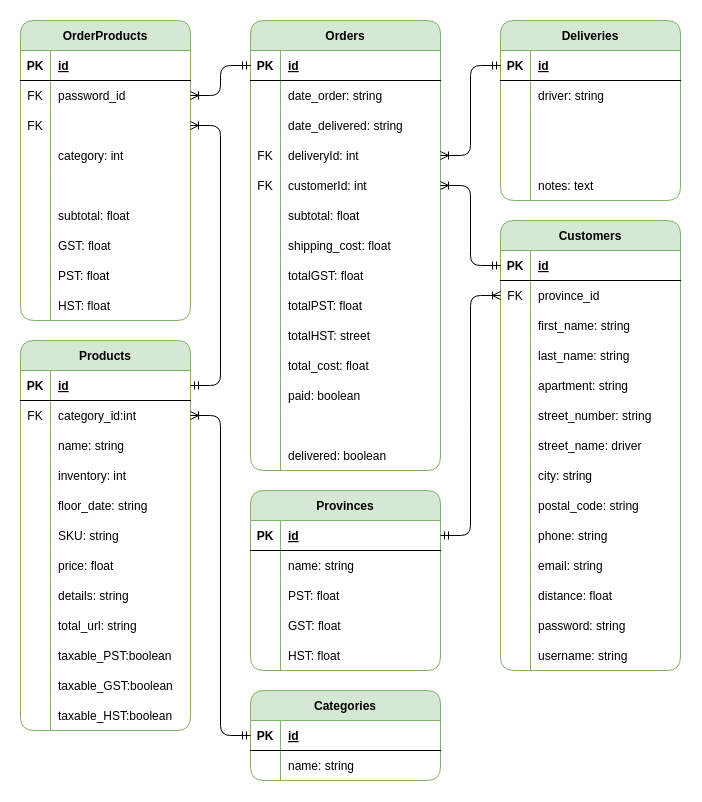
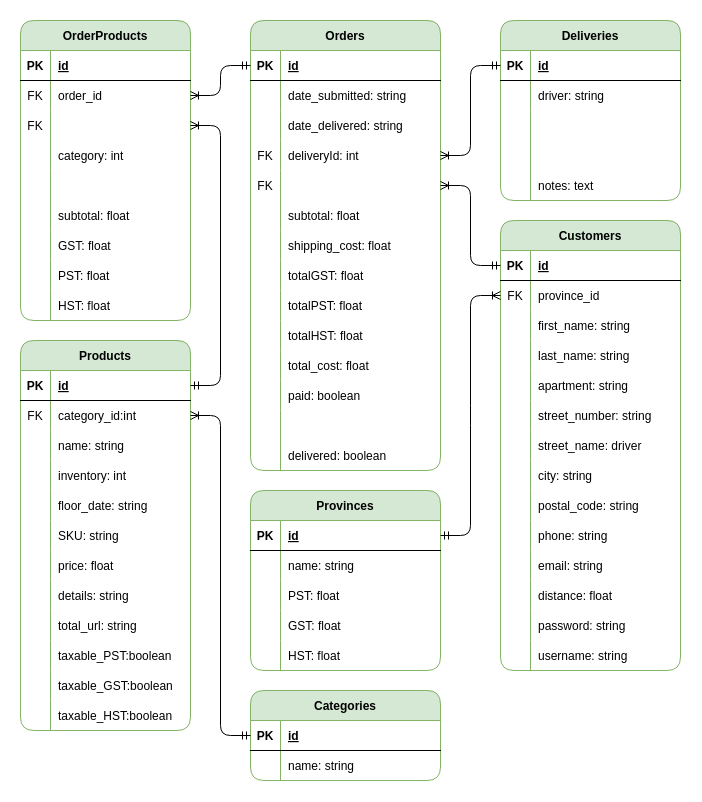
(93, 96) -> (83, 96)
(344, 96) -> (356, 96)
(361, 186) -> none
(337, 336) -> (332, 336)
